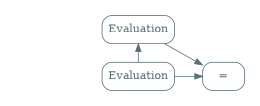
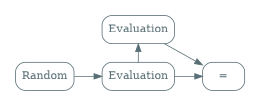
none -> (45, 76)
